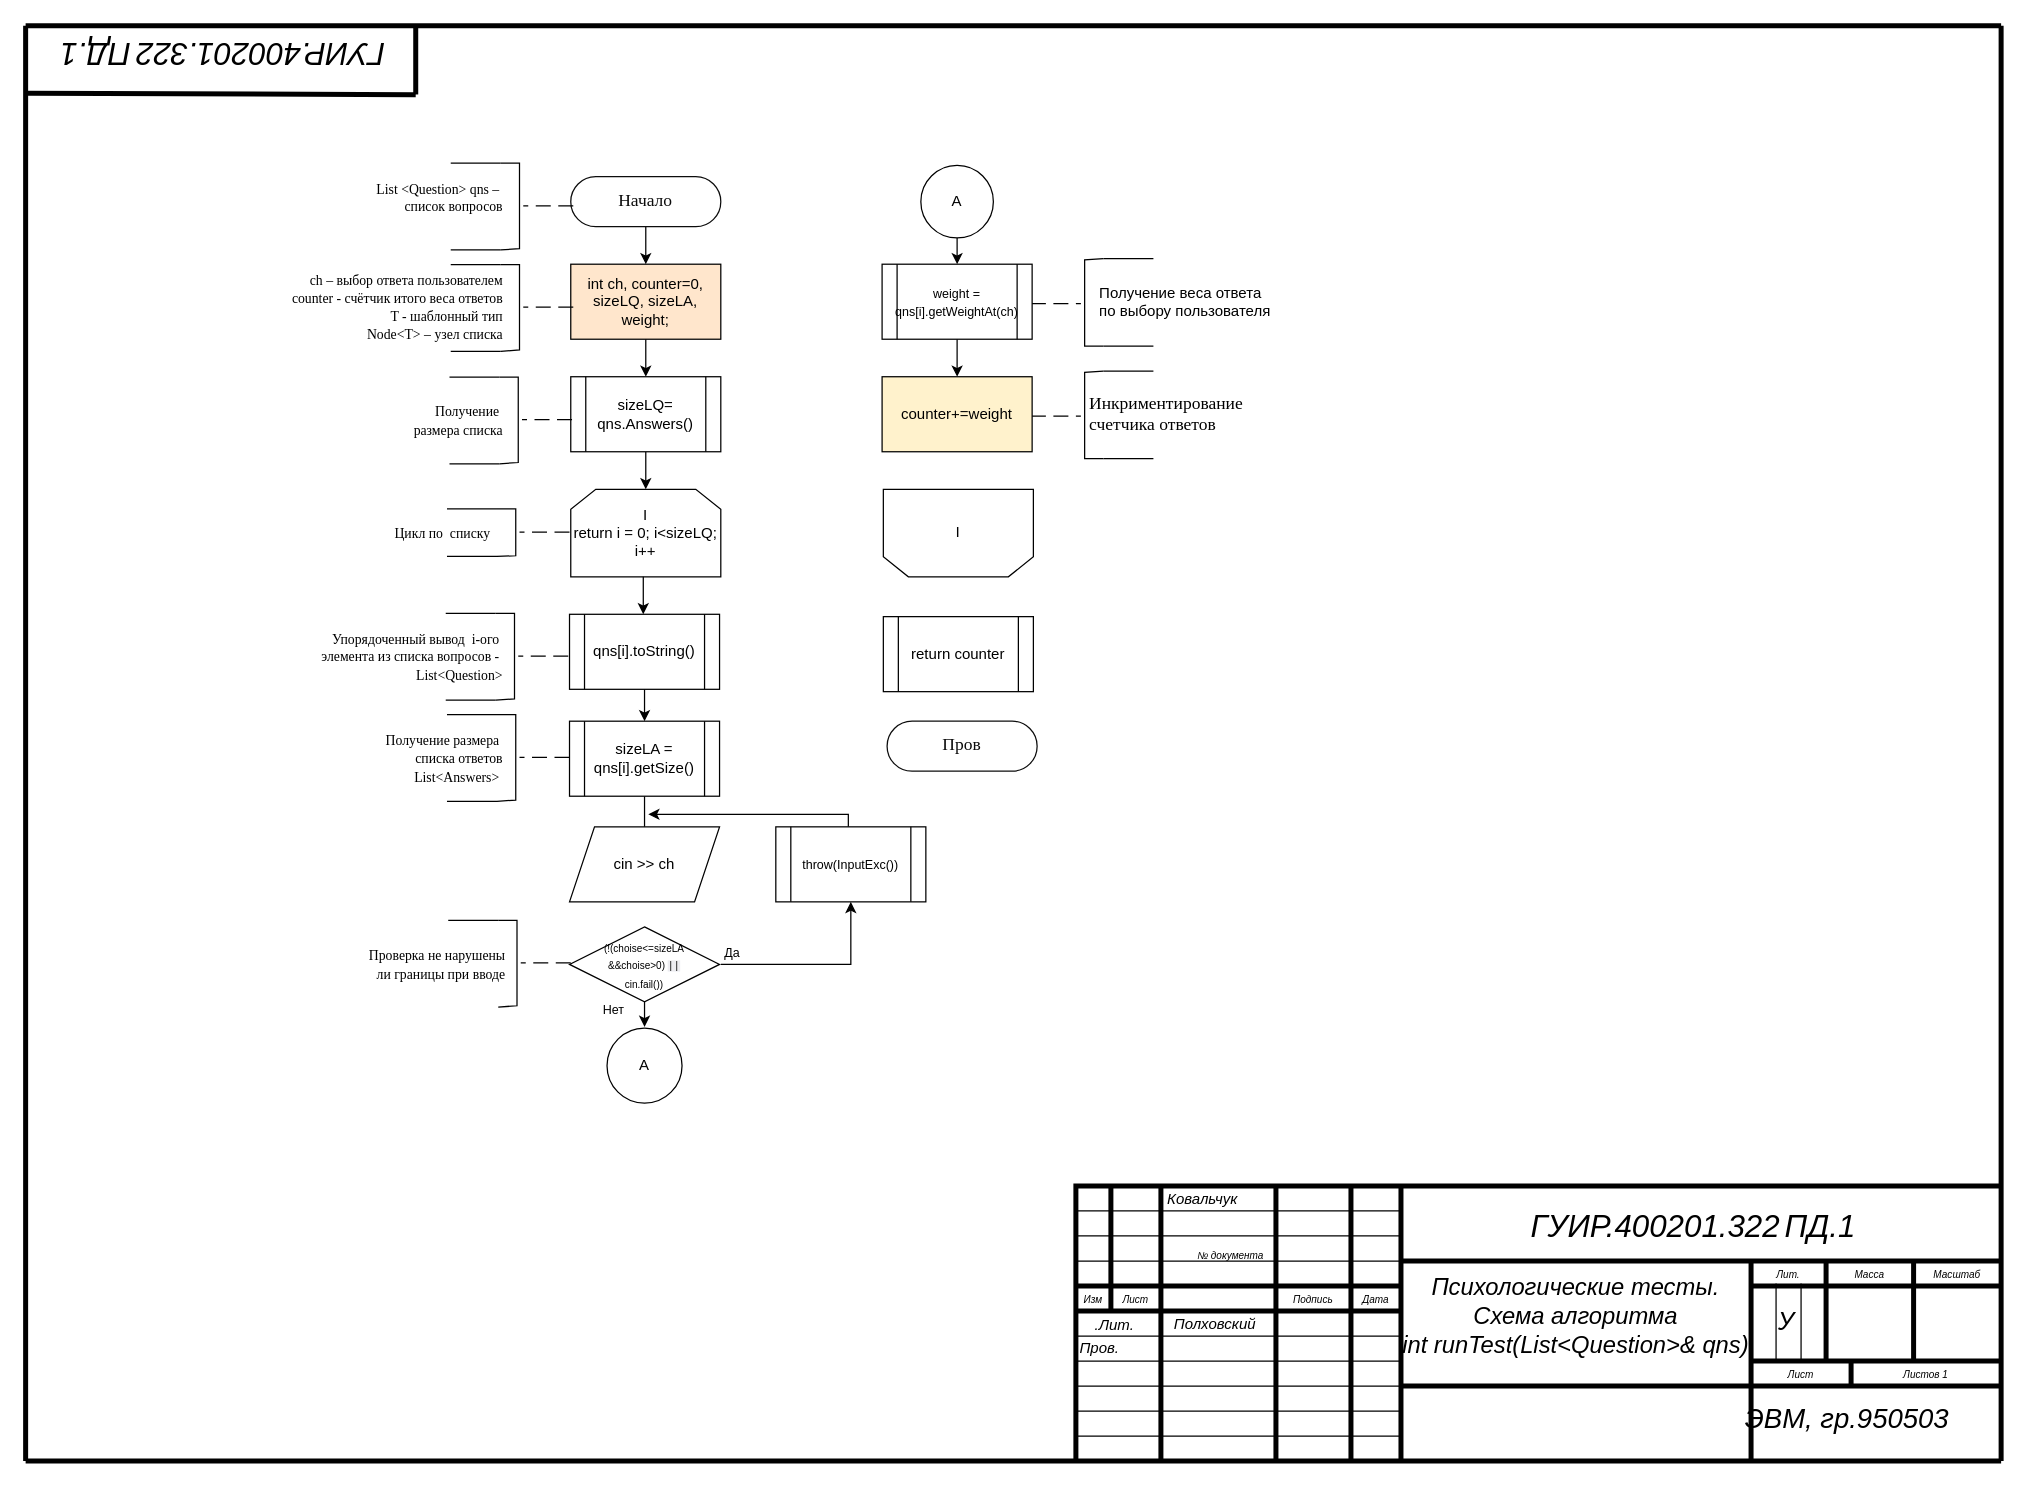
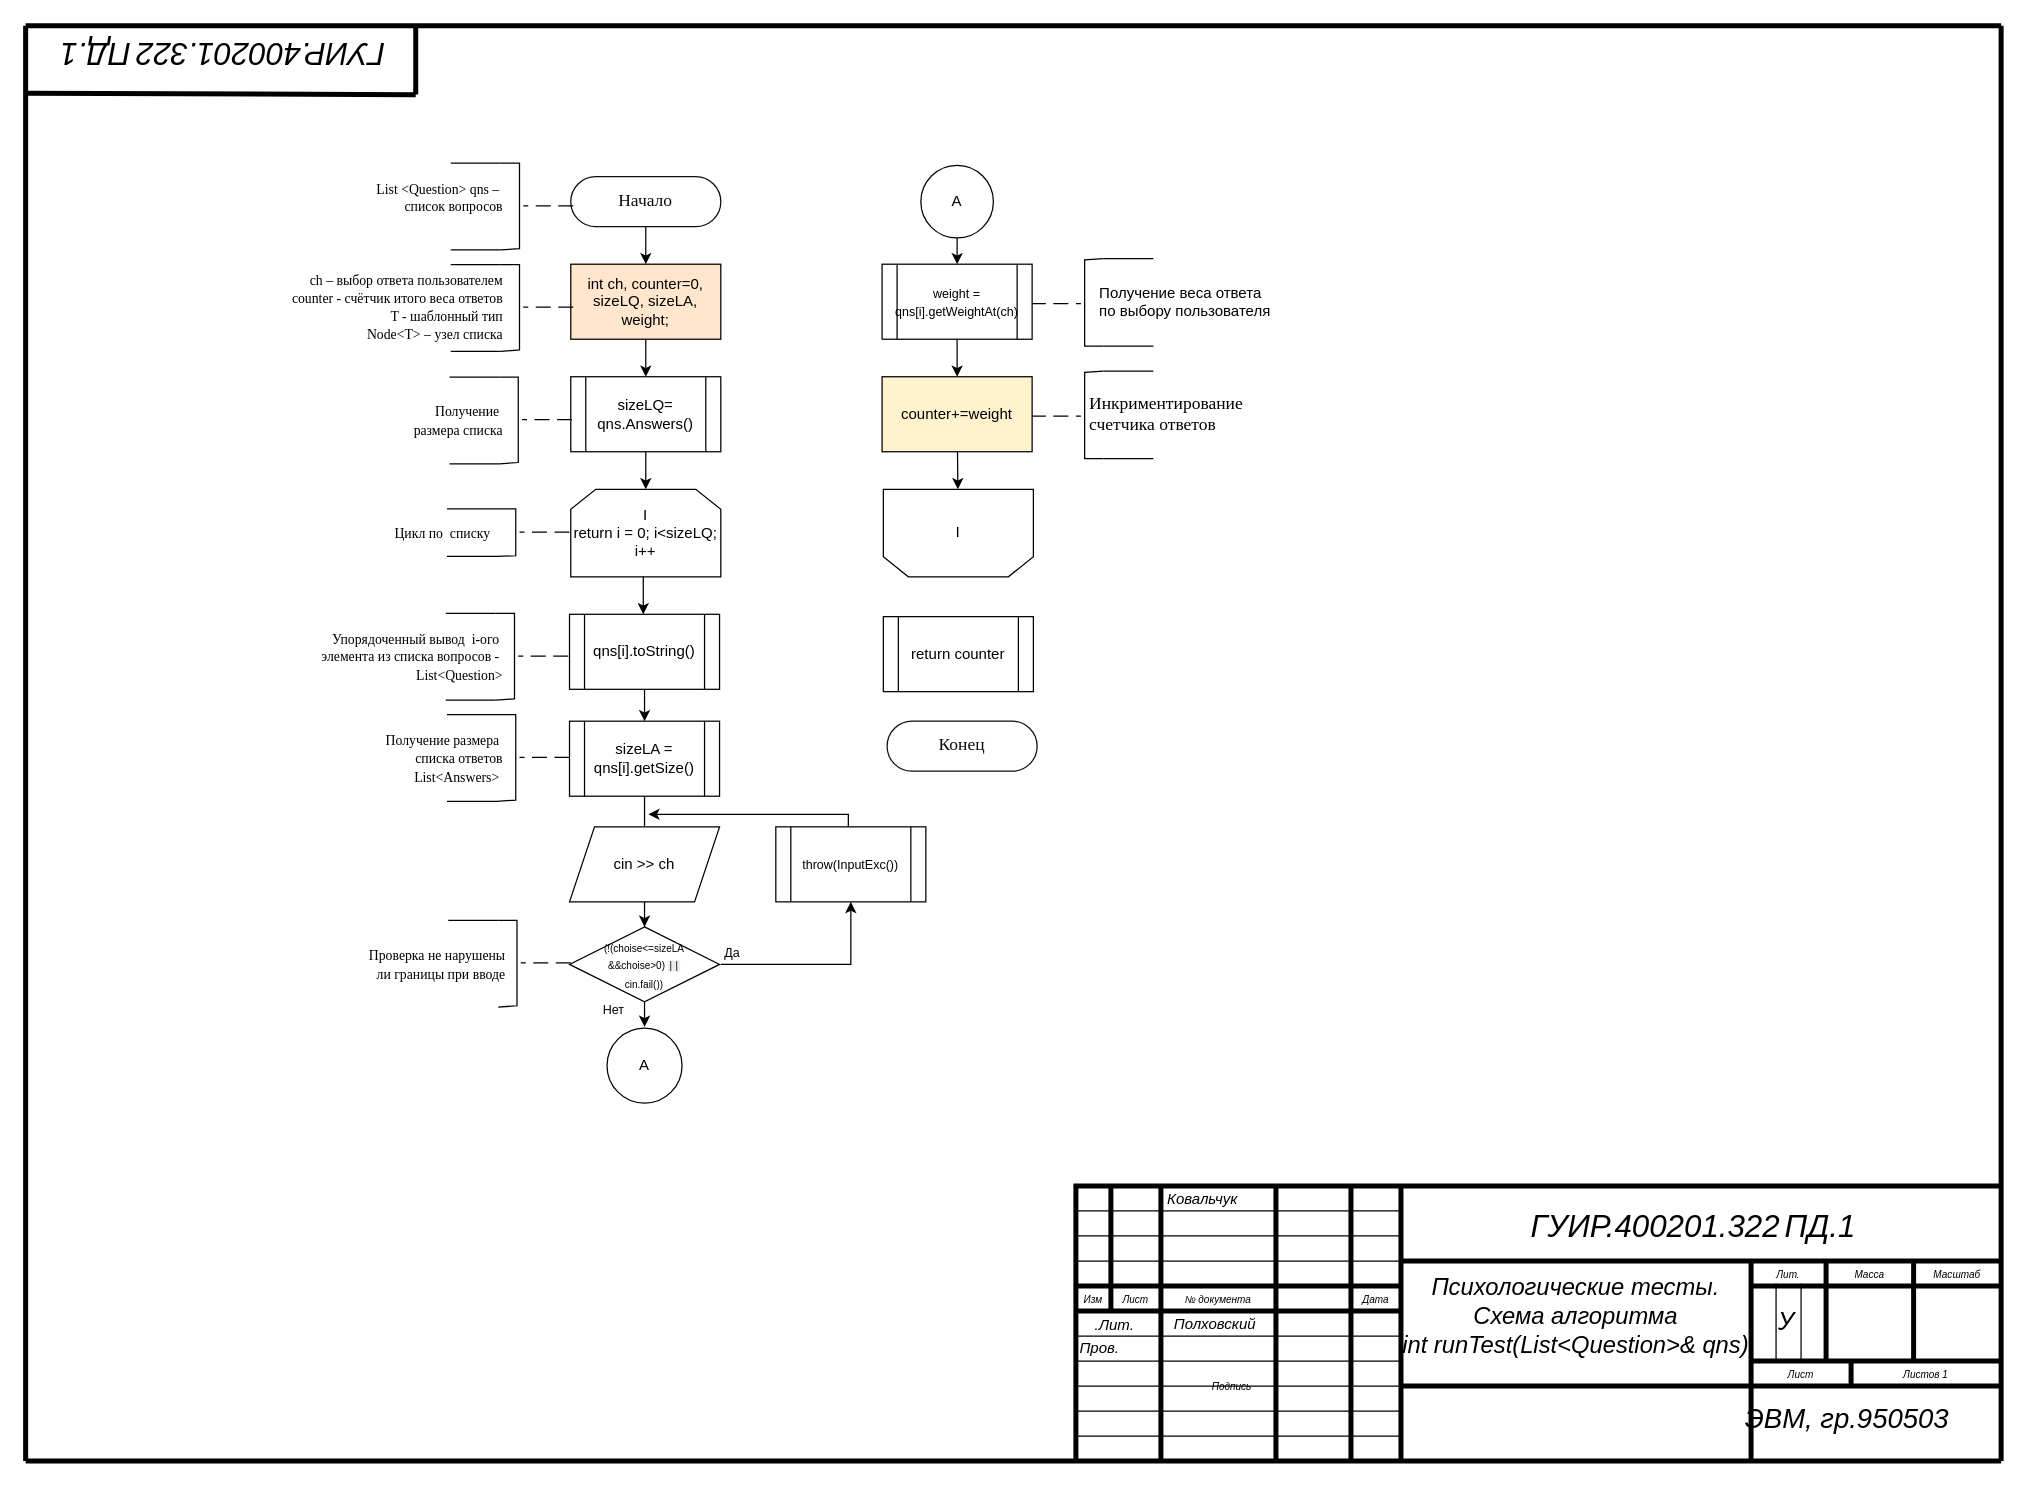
none -> (957, 466)
(962, 746) -> (962, 746)
none -> (644, 919)
(1231, 1254) -> (1218, 1298)
(1313, 1298) -> (1232, 1386)
